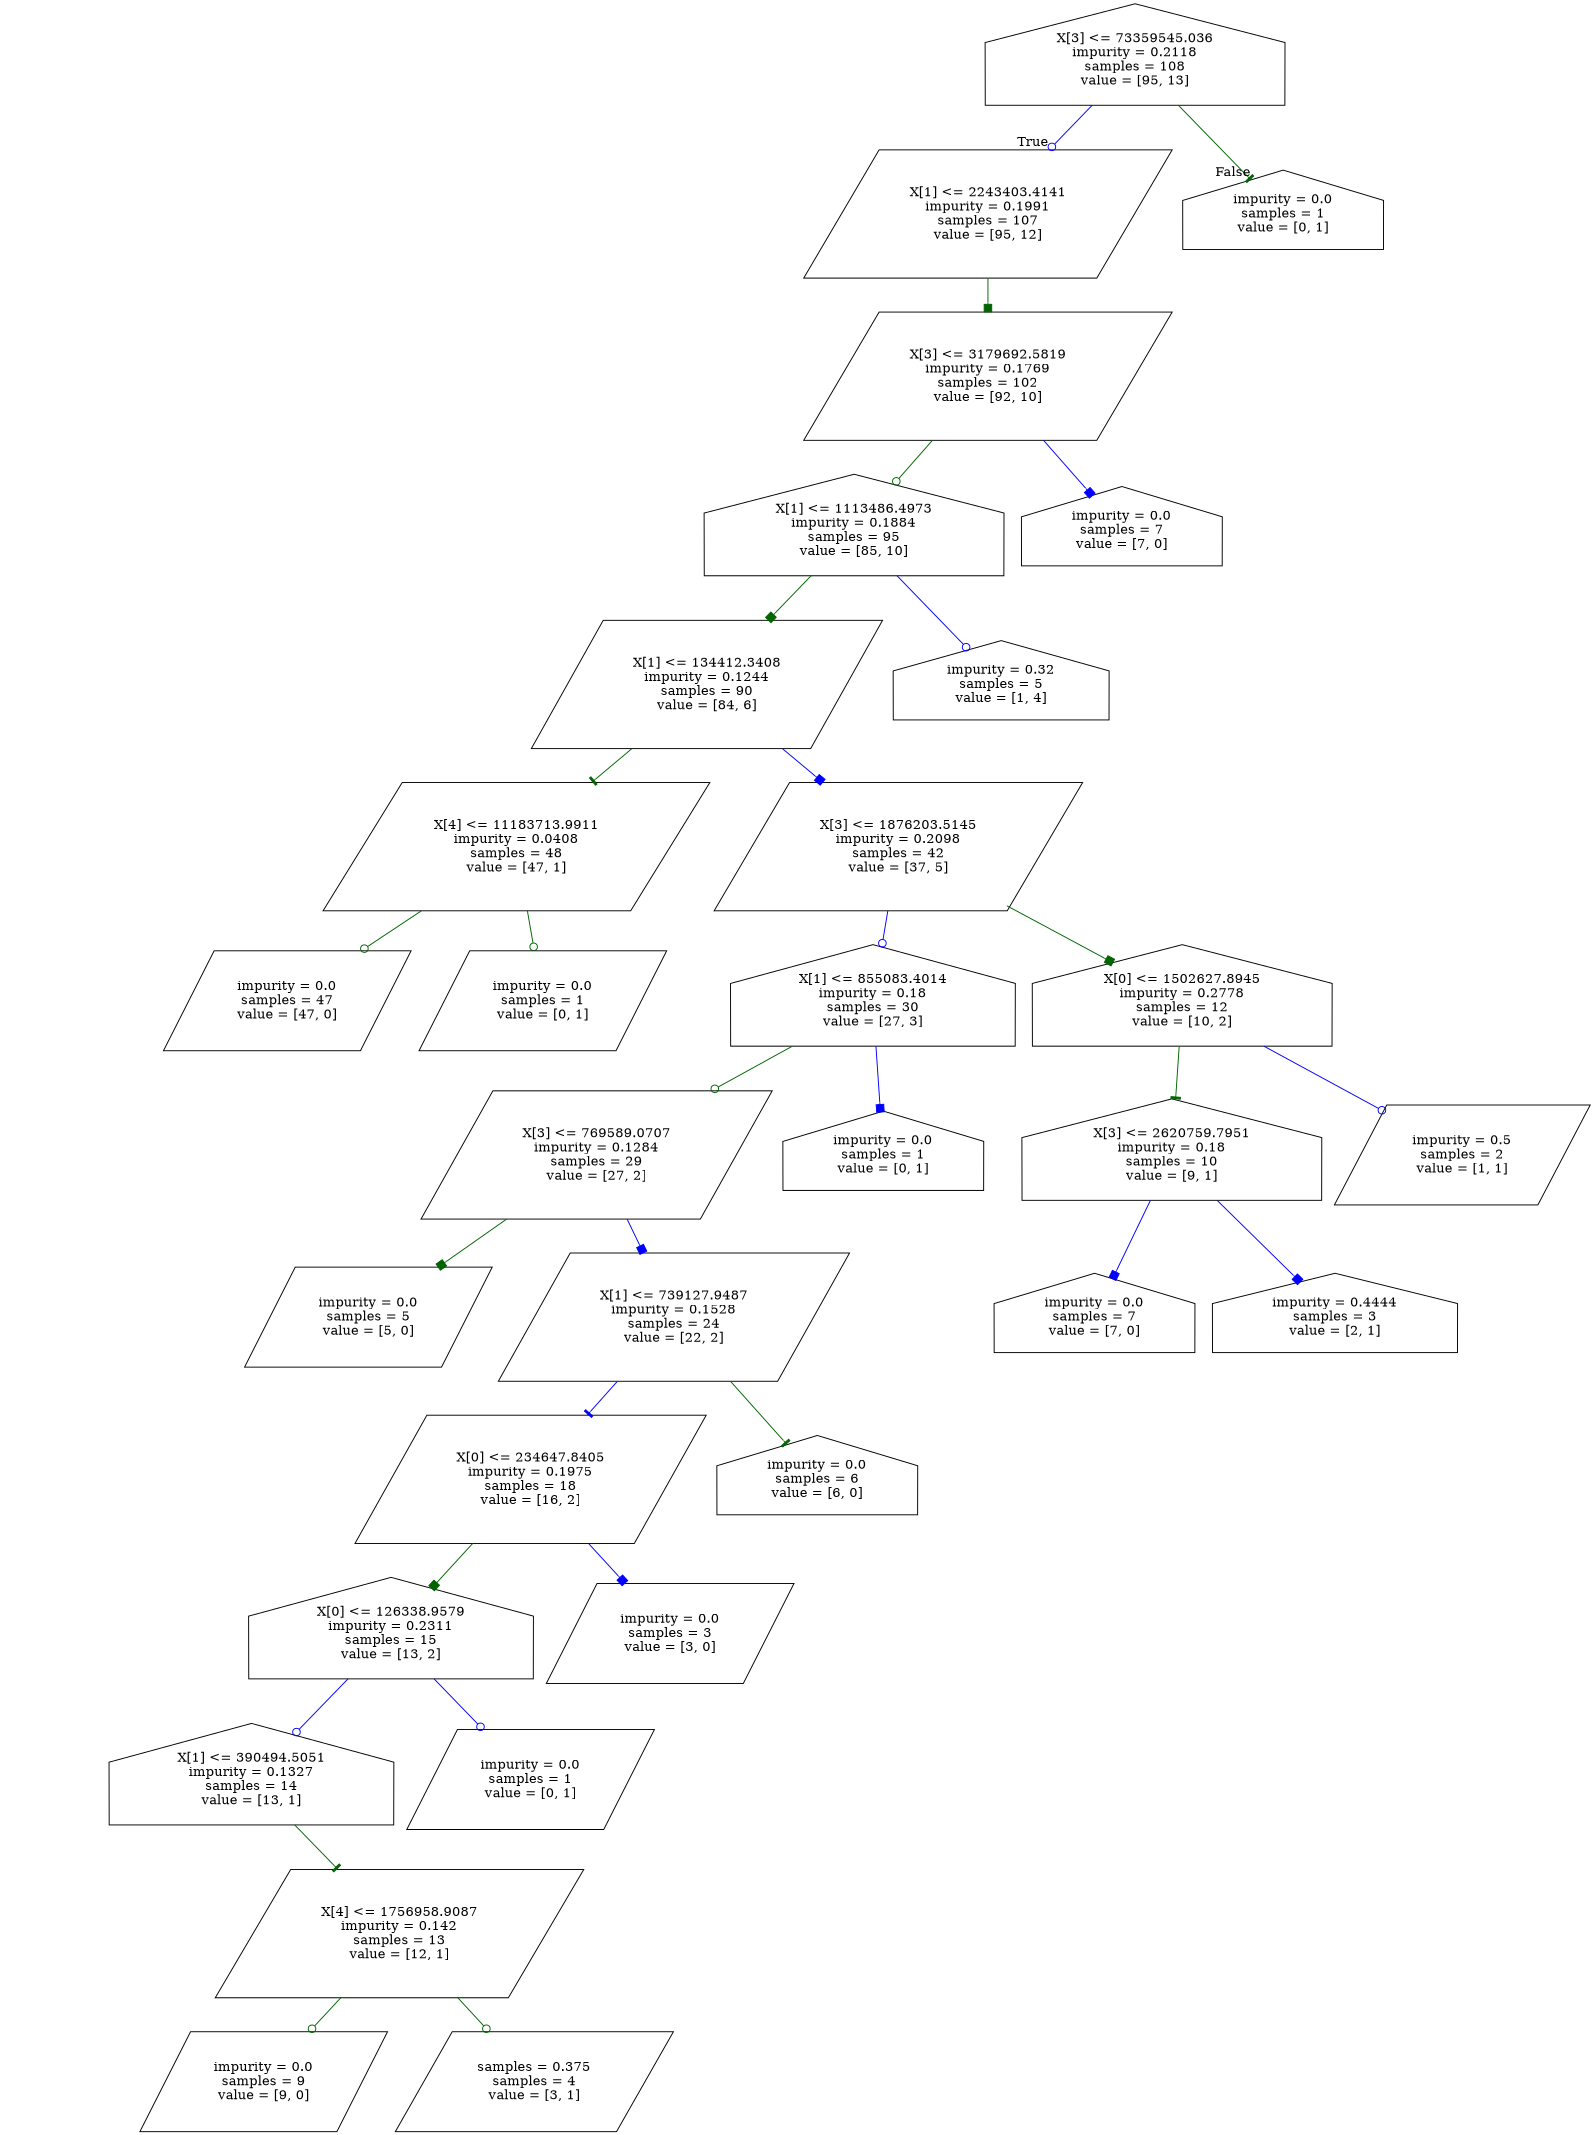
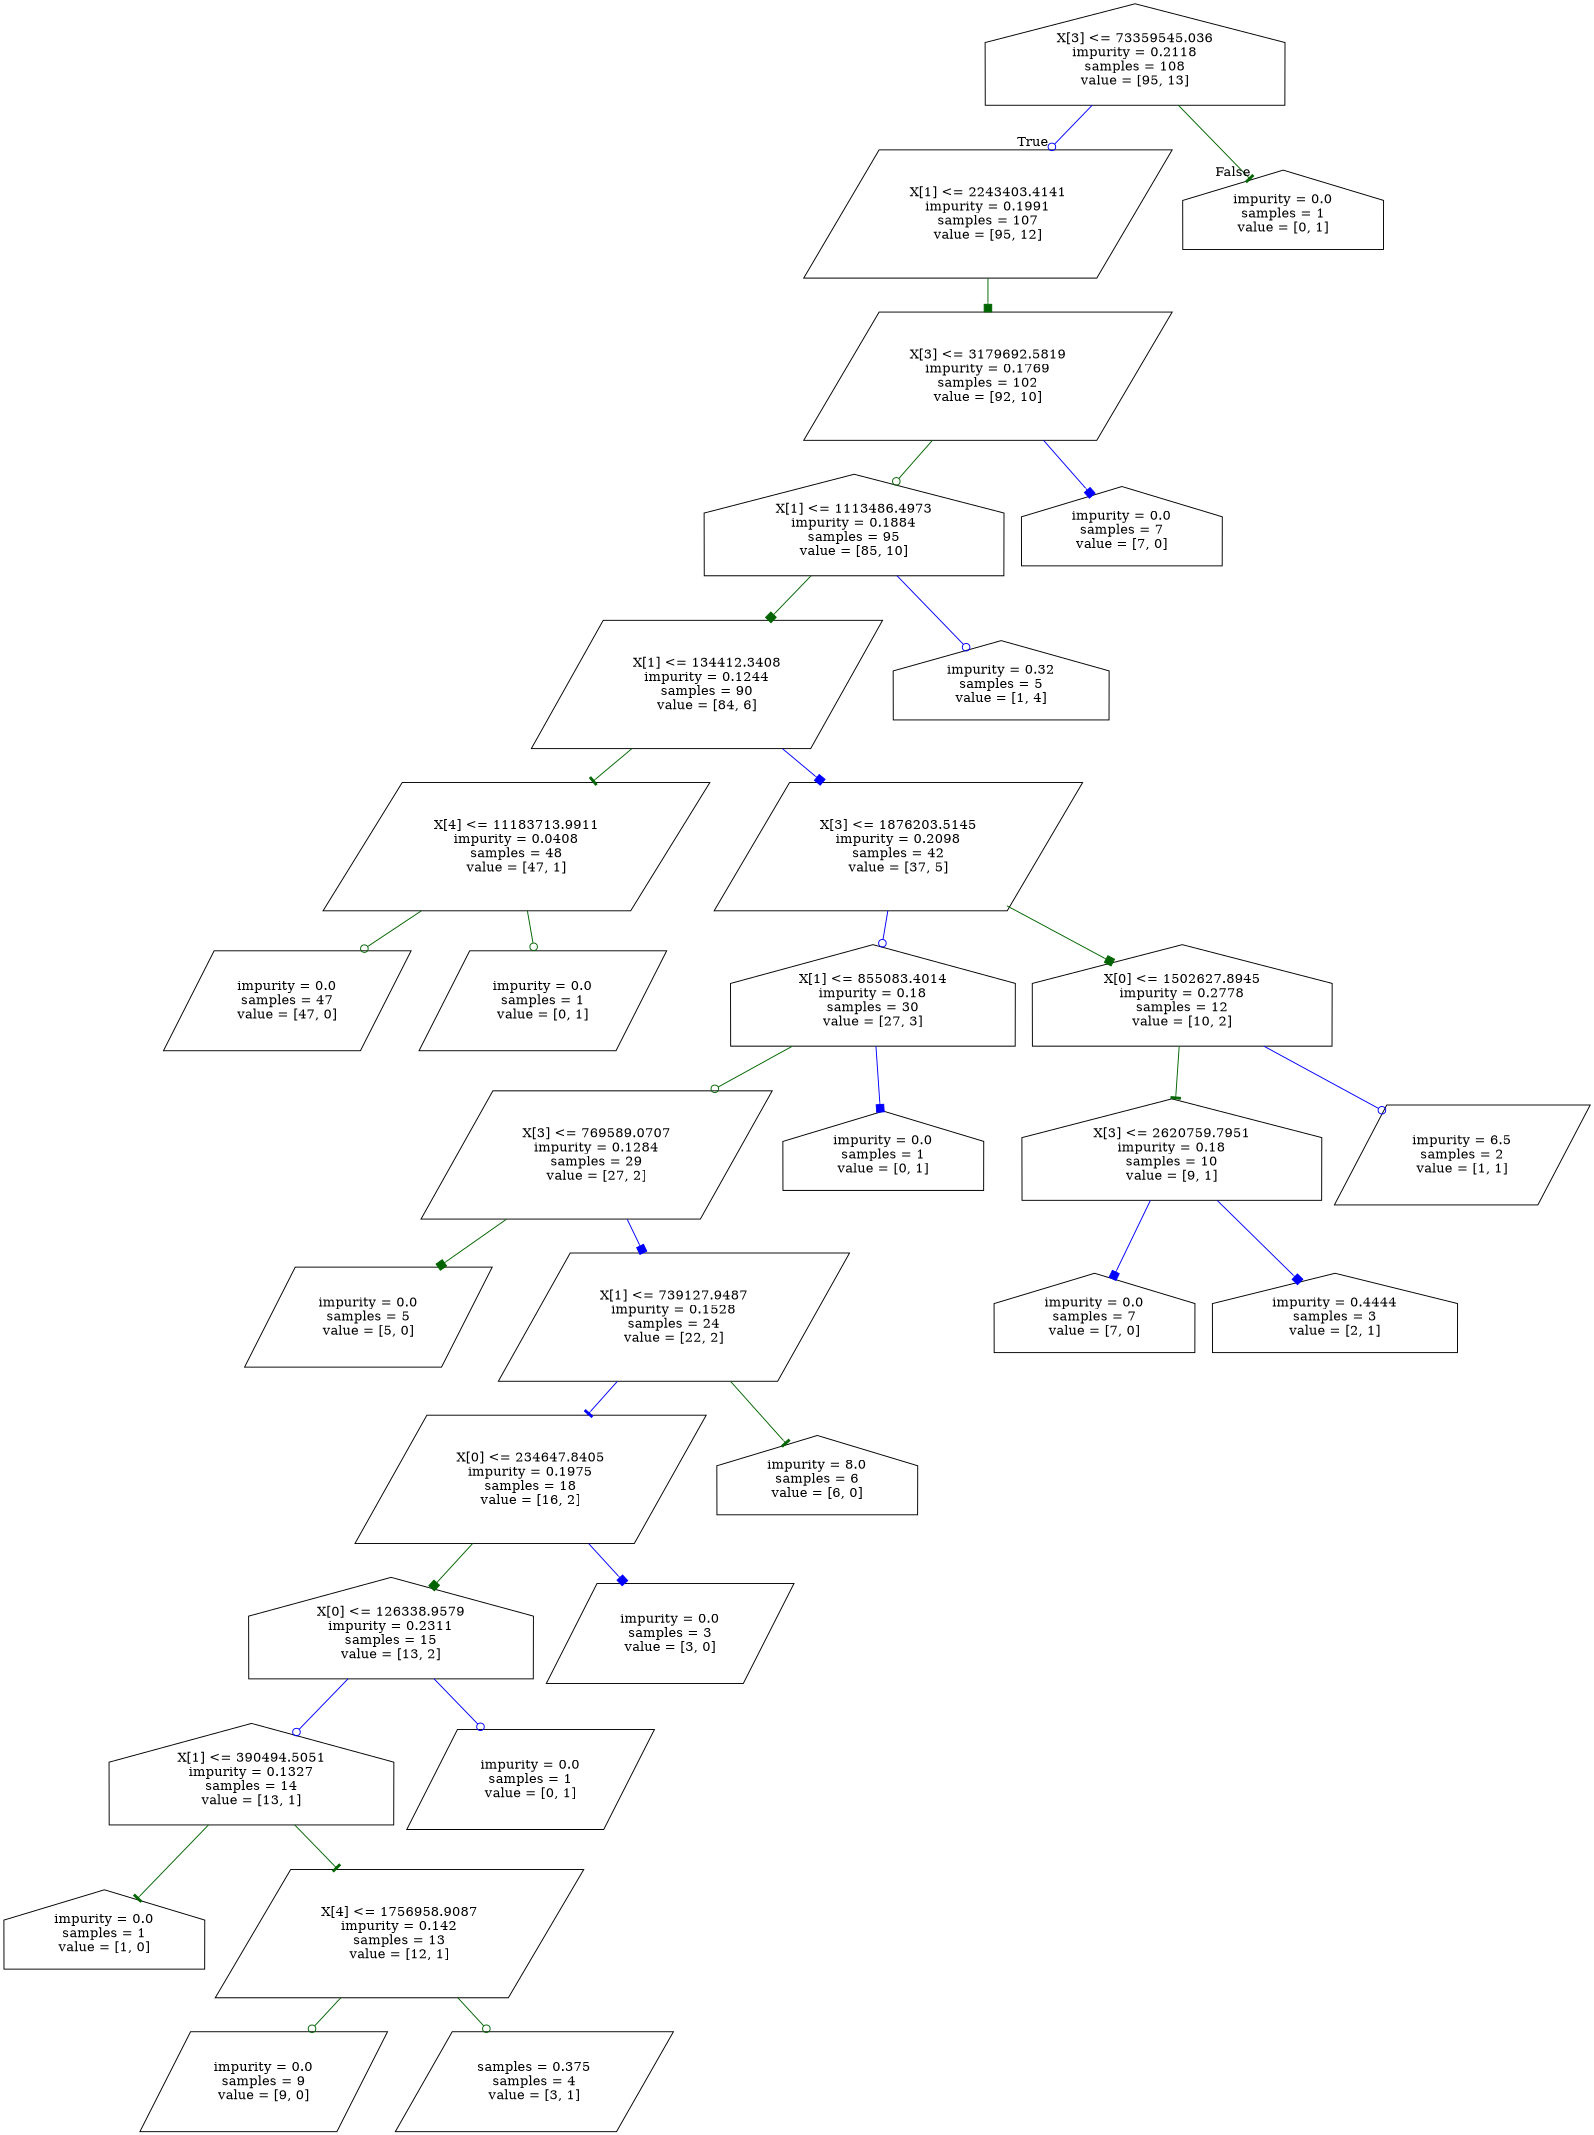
(1462, 1155) -> (1462, 1155)
(817, 1479) -> (817, 1479)
none -> (104, 1934)
